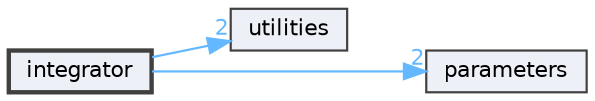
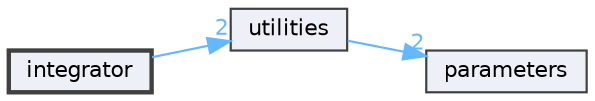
(278, 71) -> (376, 46)
